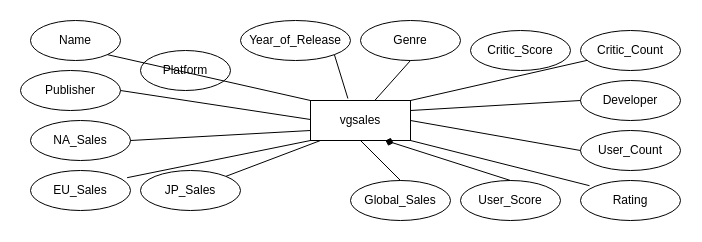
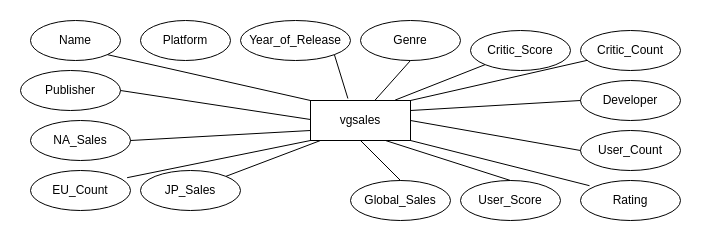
(186, 71) -> (186, 41)
none -> (440, 82)
(394, 143) -> (390, 142)
(81, 191) -> (81, 191)
